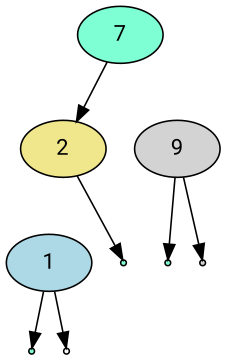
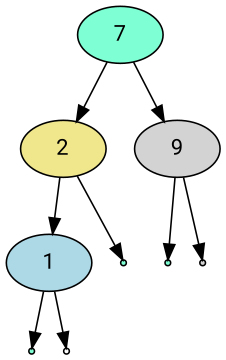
none -> (145, 85)
none -> (57, 198)
